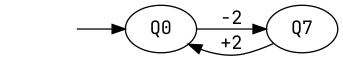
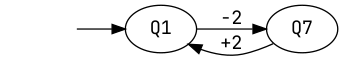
(161, 29) -> (161, 29)
